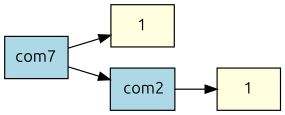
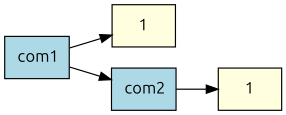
(36, 58) -> (37, 58)
